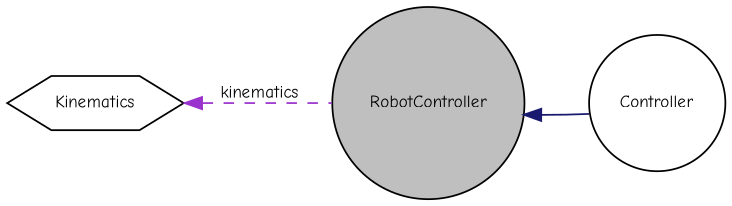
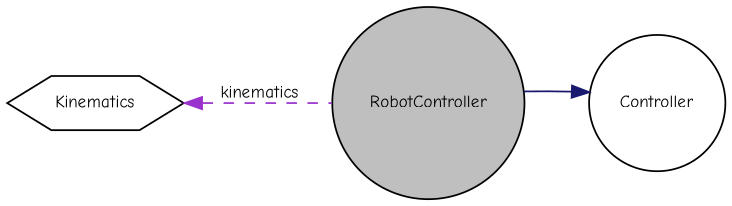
(565, 115) -> (548, 91)
